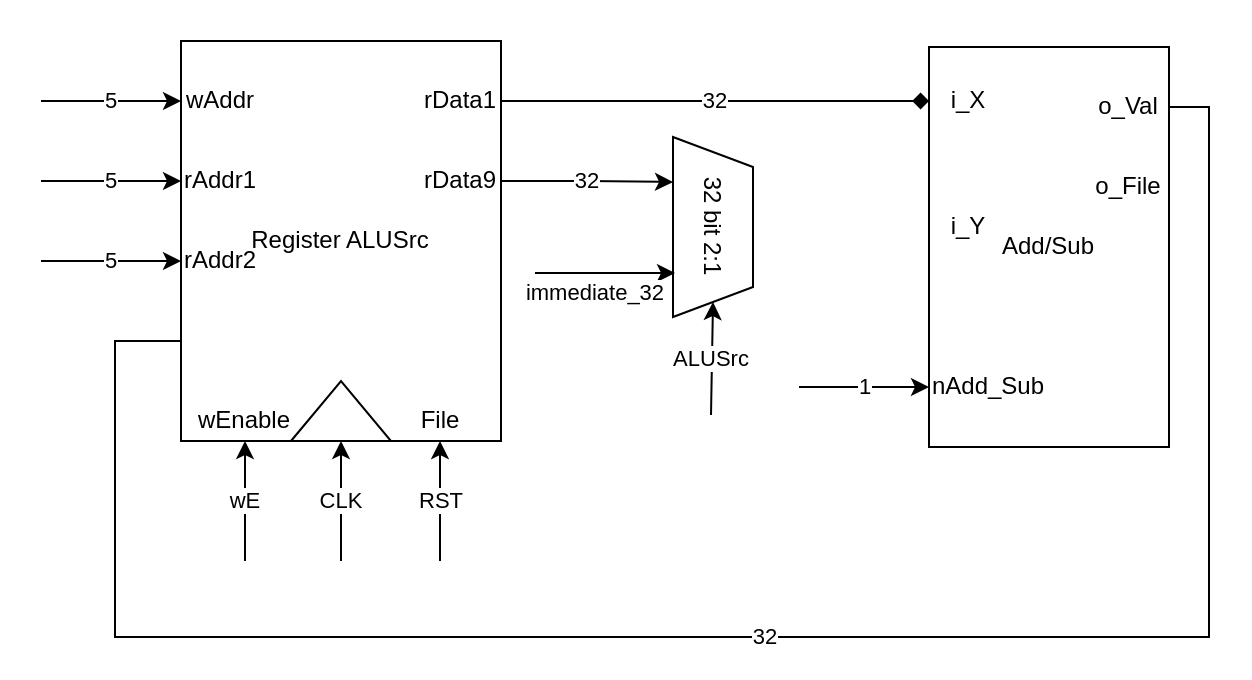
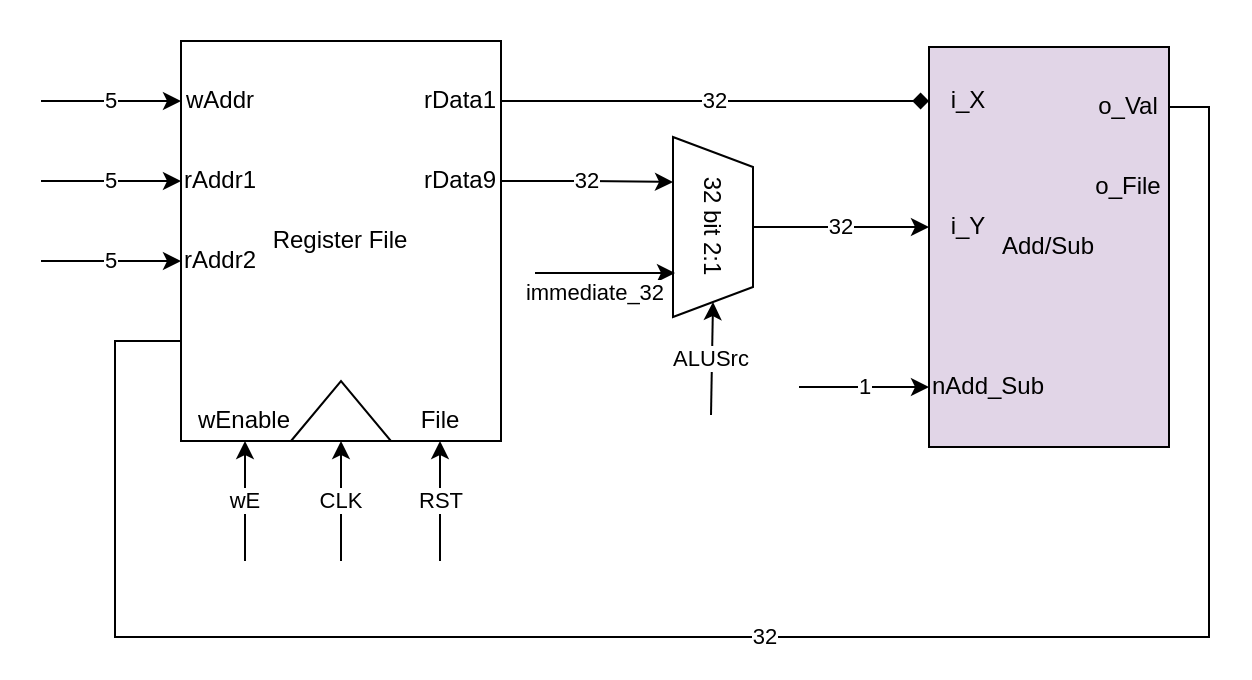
none -> (834, 227)
(341, 241) -> (341, 241)
(1049, 247) -> (1049, 247)
